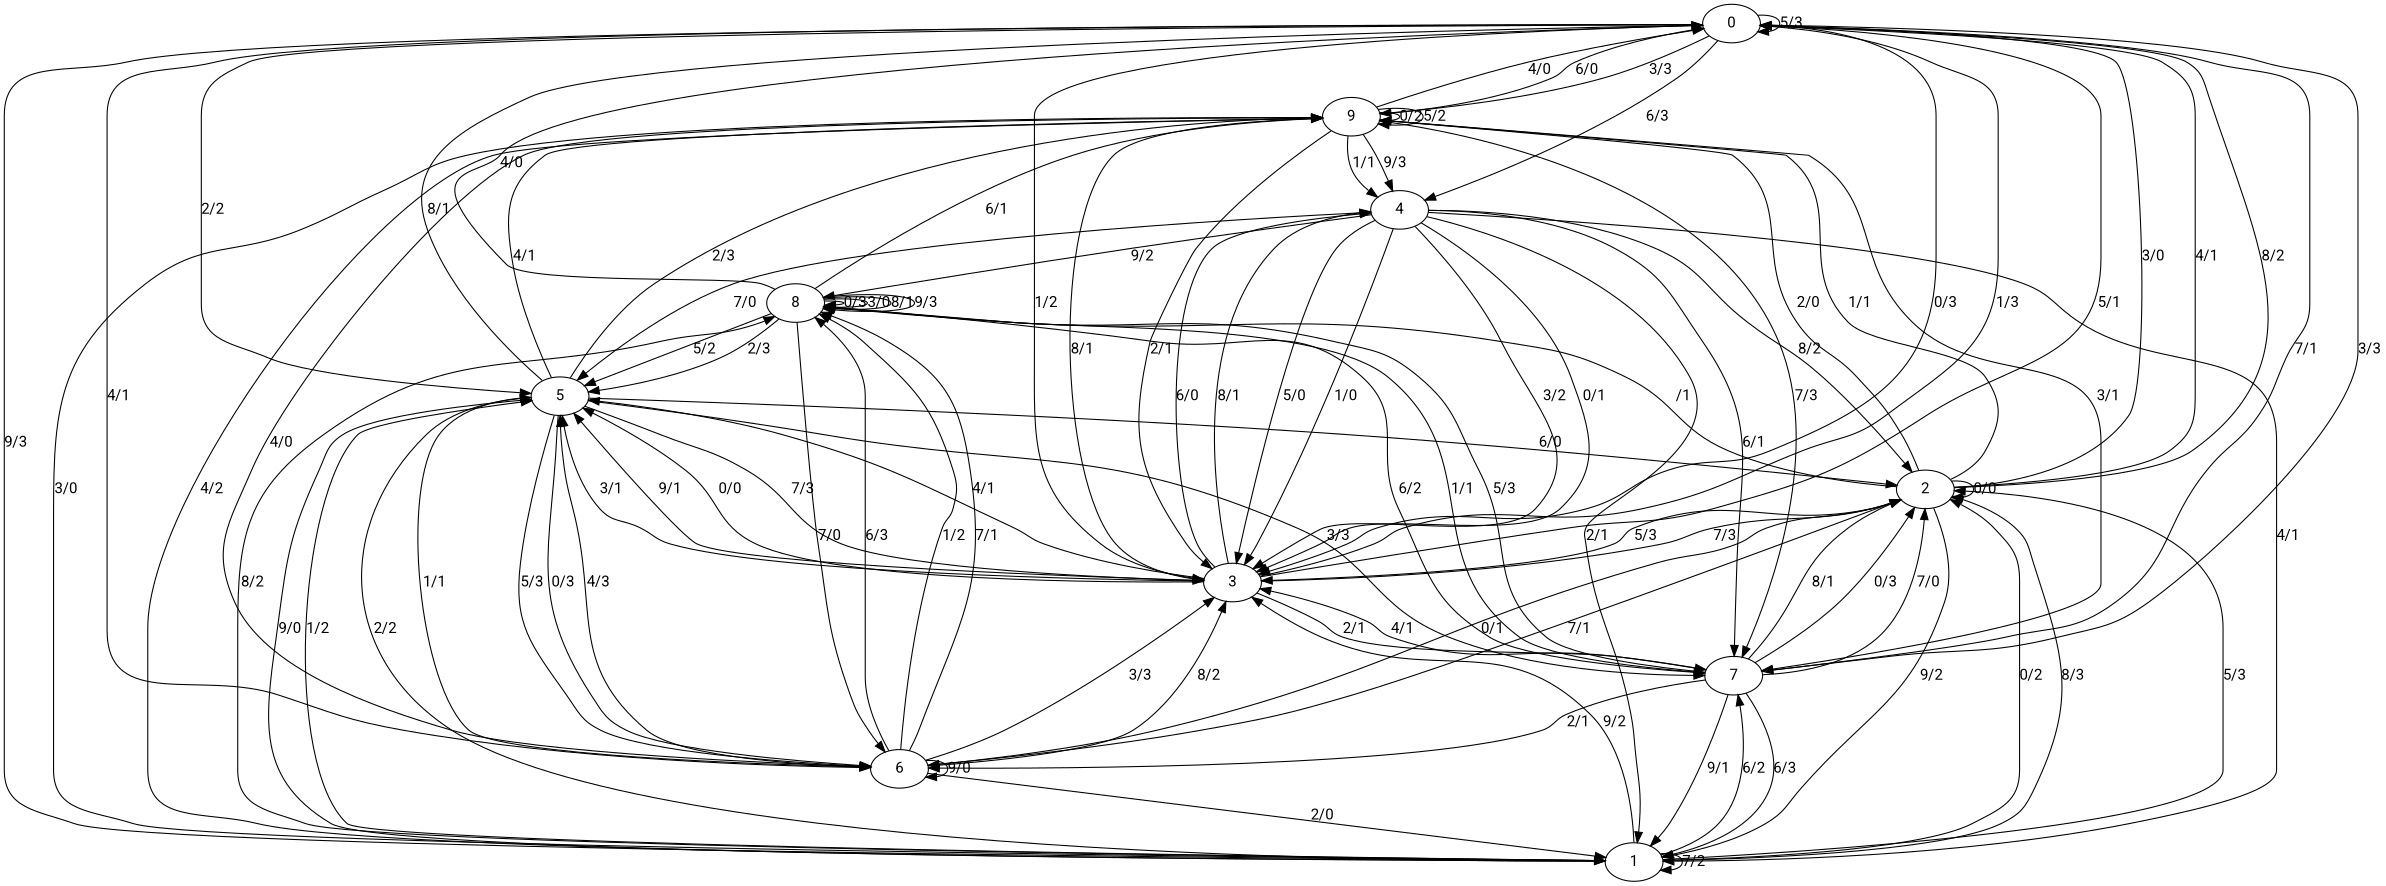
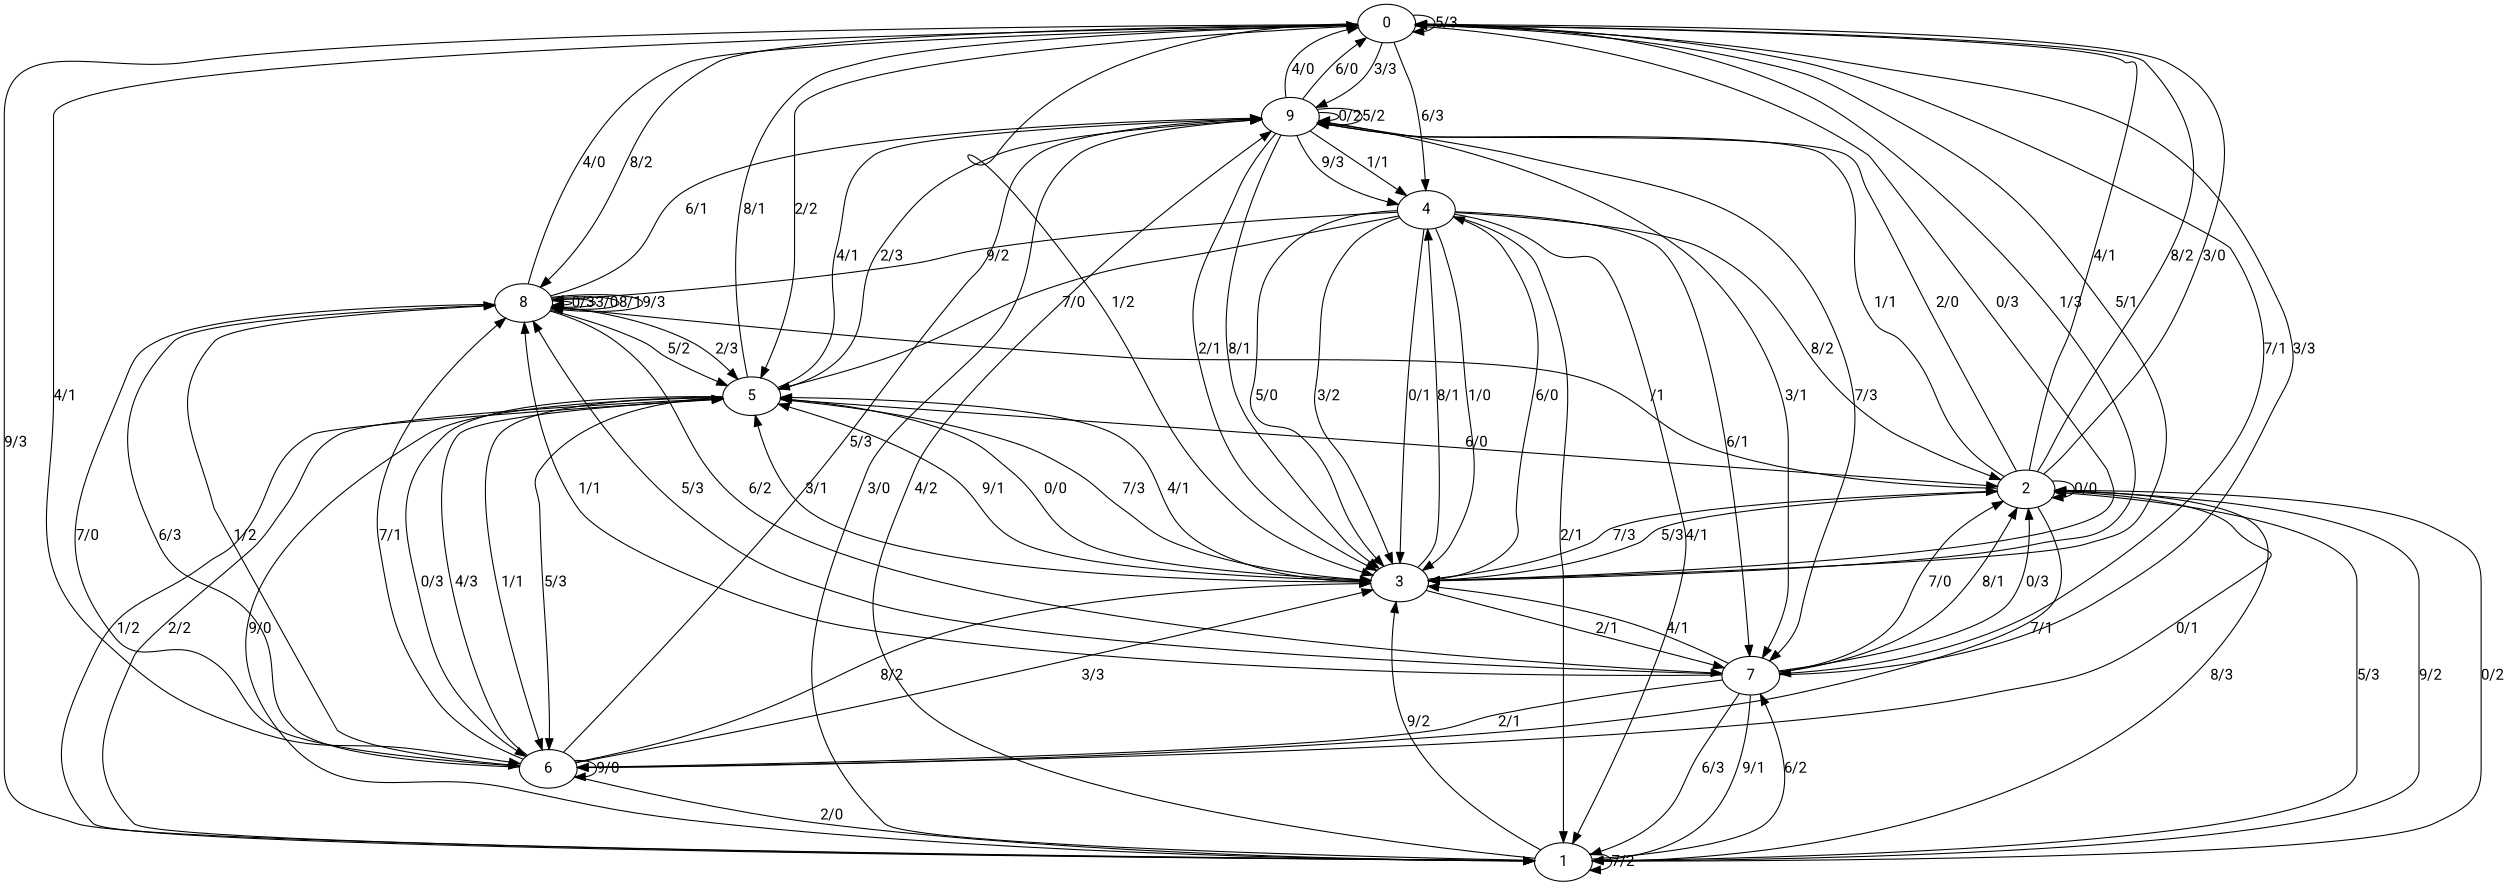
(282, 443) -> (861, 443)
(1163, 481) -> none
(275, 813) -> (715, 64)
